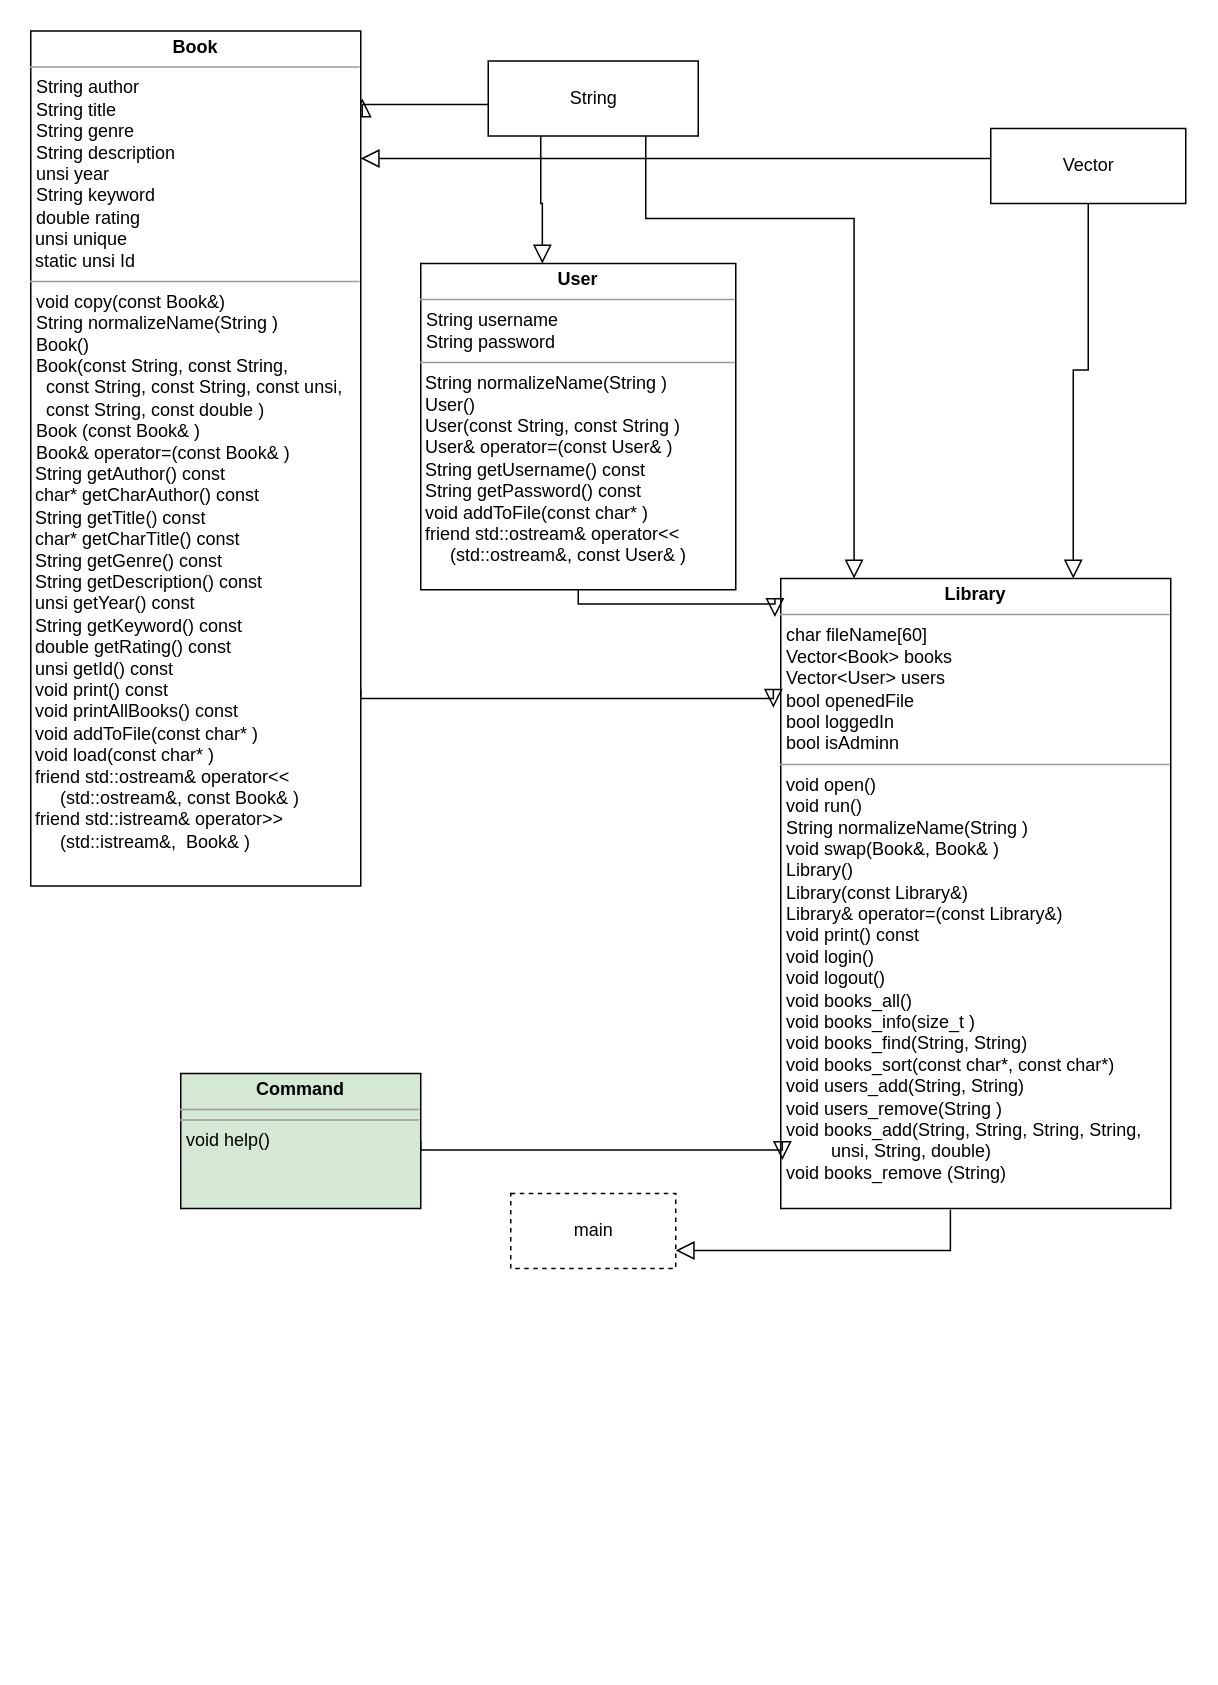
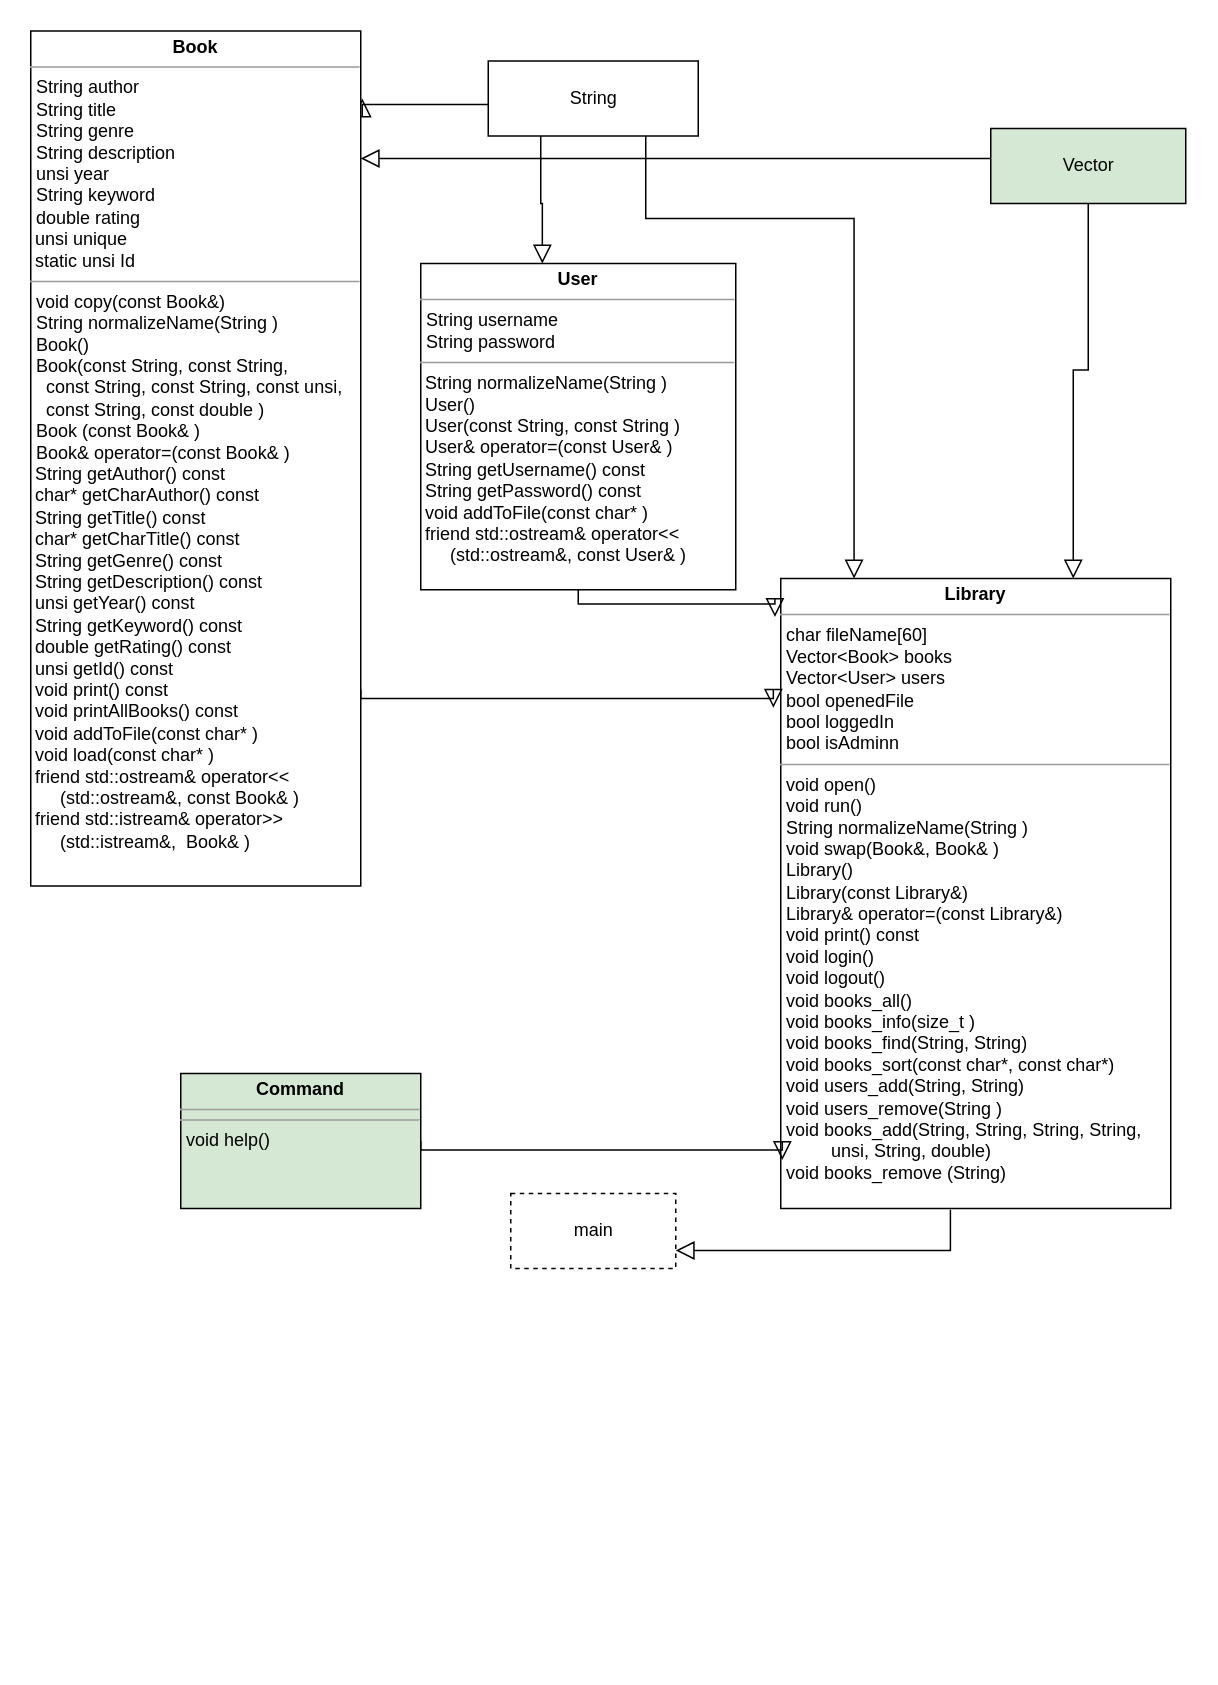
(1088, 166) -> (1088, 166)
